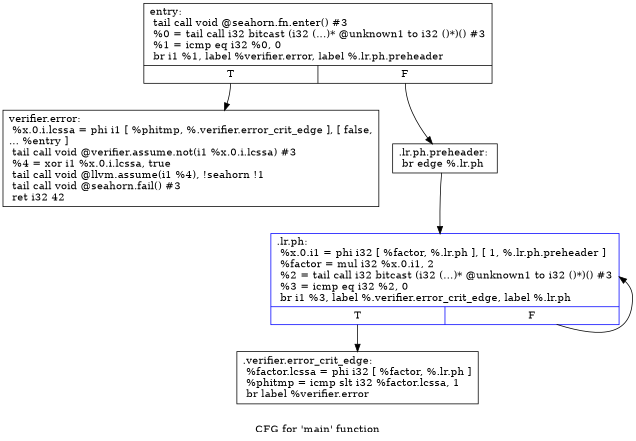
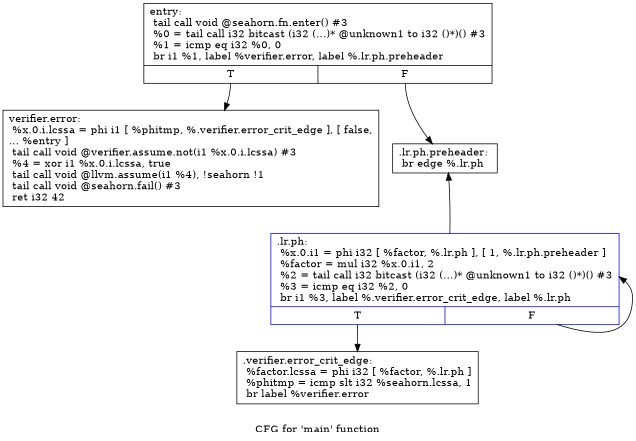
(440, 199) -> (450, 207)
(352, 383) -> (358, 383)
